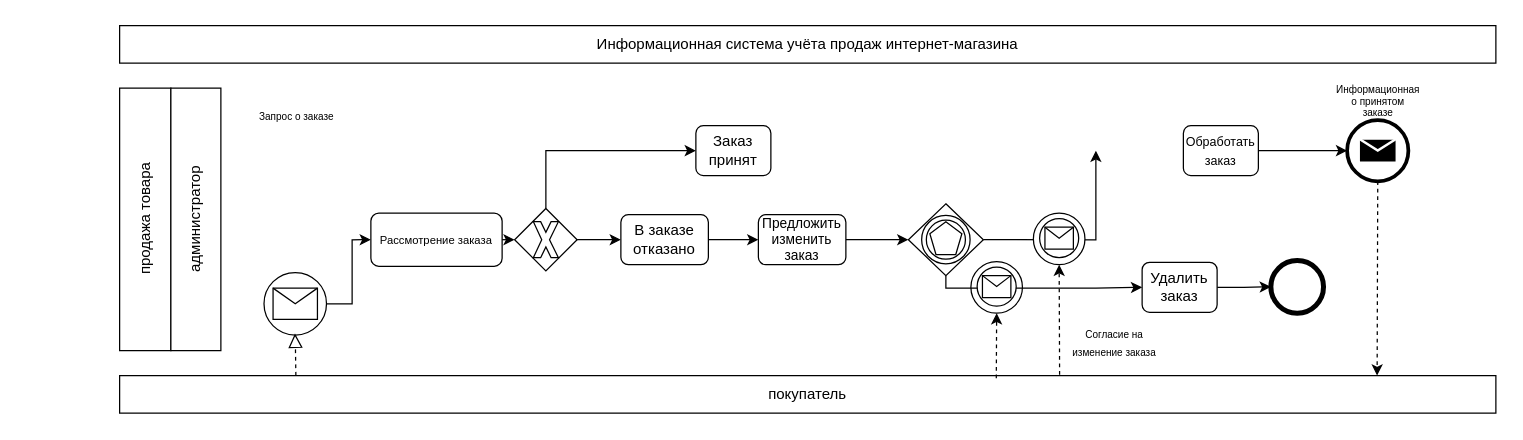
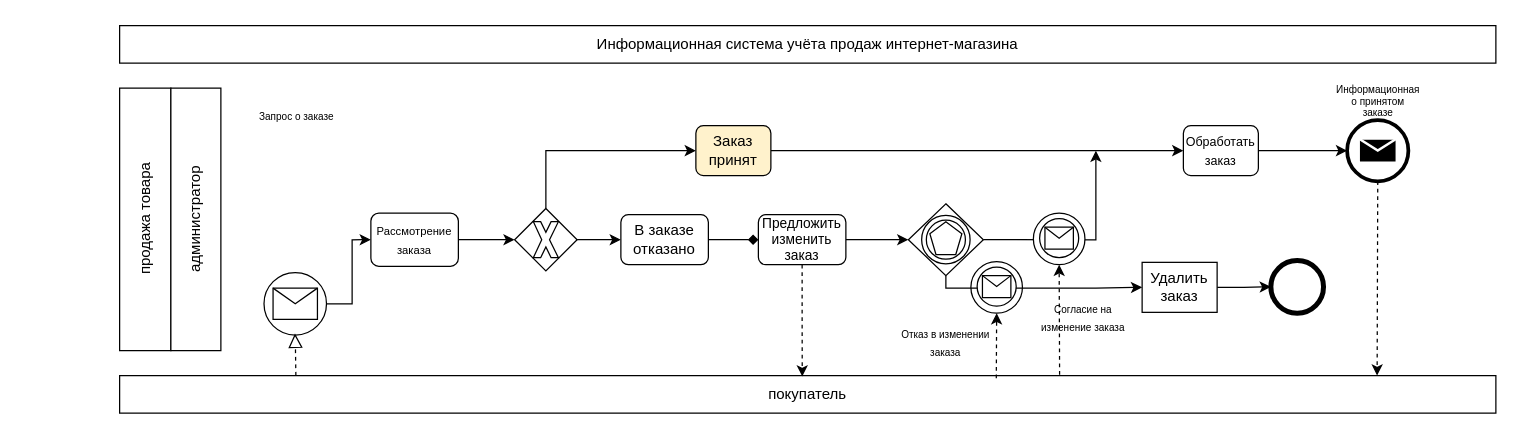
(733, 151) -> (733, 151)
none -> (973, 151)
(436, 240) -> (414, 240)
(748, 240) -> (747, 240)
(1179, 287) -> (1179, 287)
none -> (802, 316)
none -> (946, 341)
(1114, 341) -> (1083, 316)
